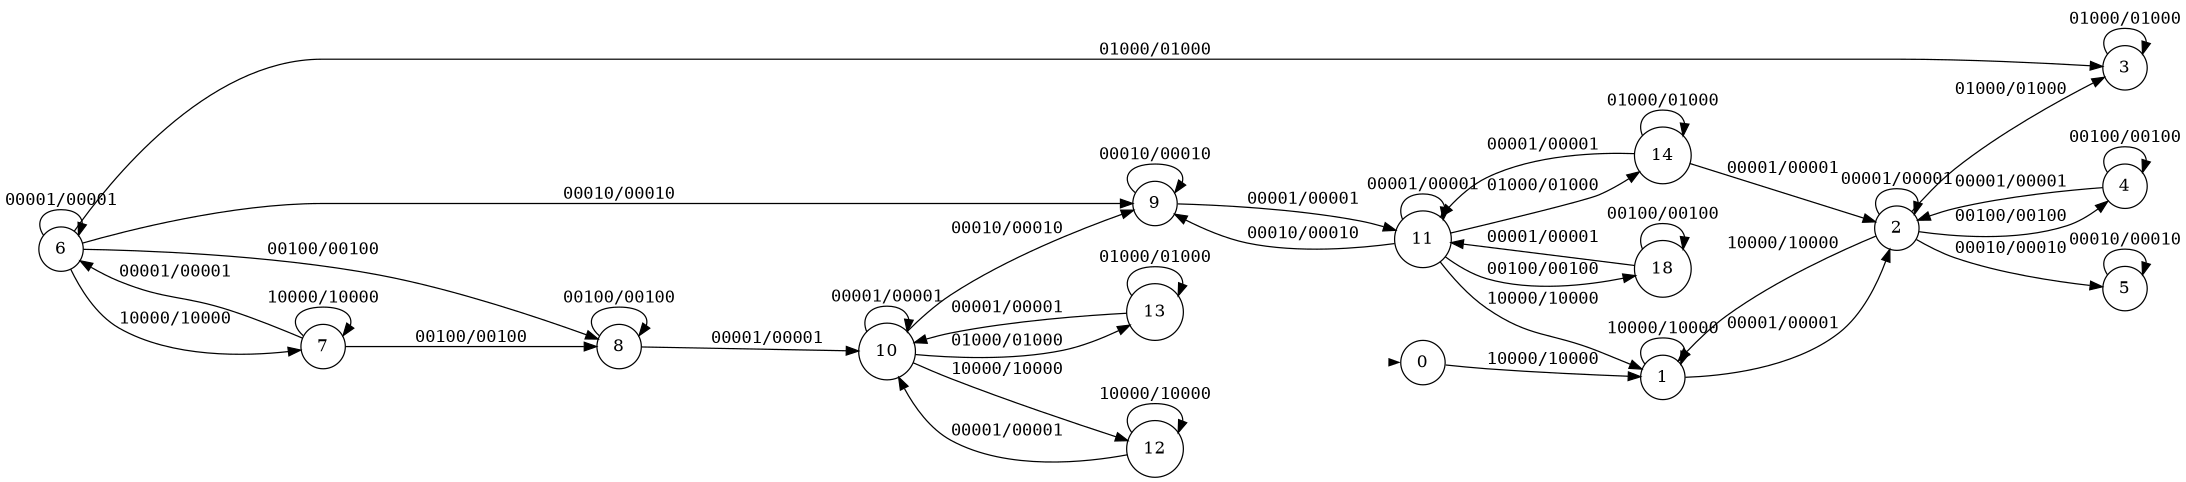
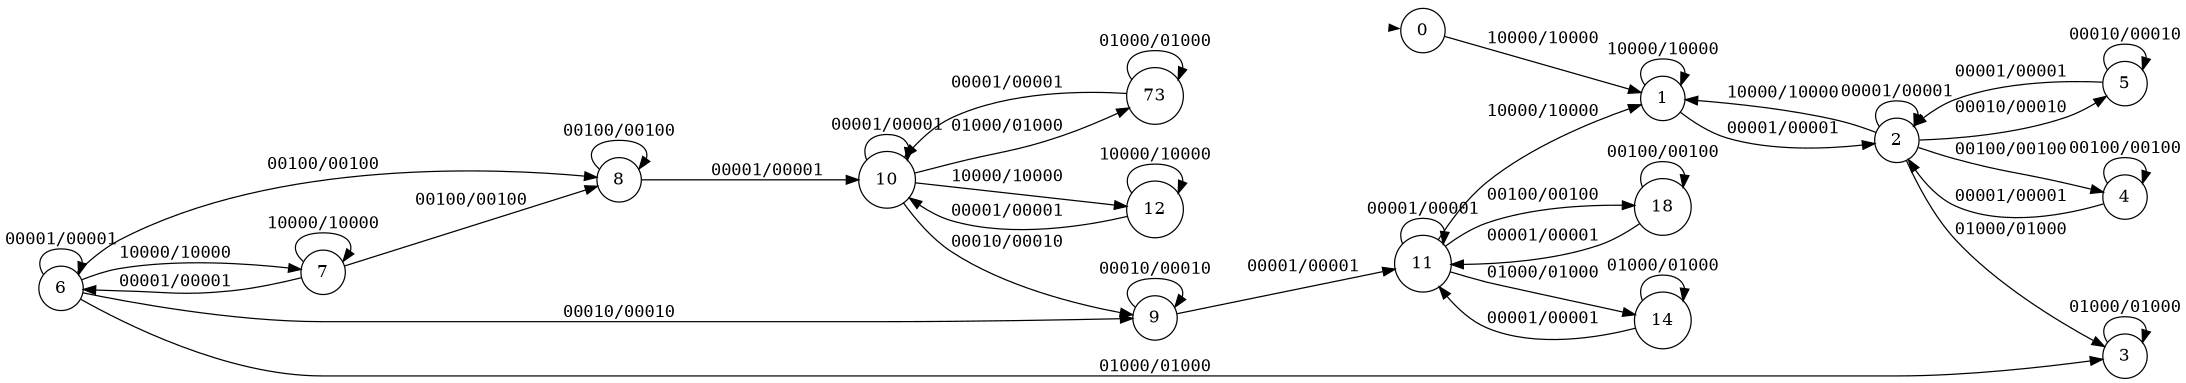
(1777, 191) -> (2010, 86)
(1288, 248) -> none
(1155, 312) -> (1155, 96)
